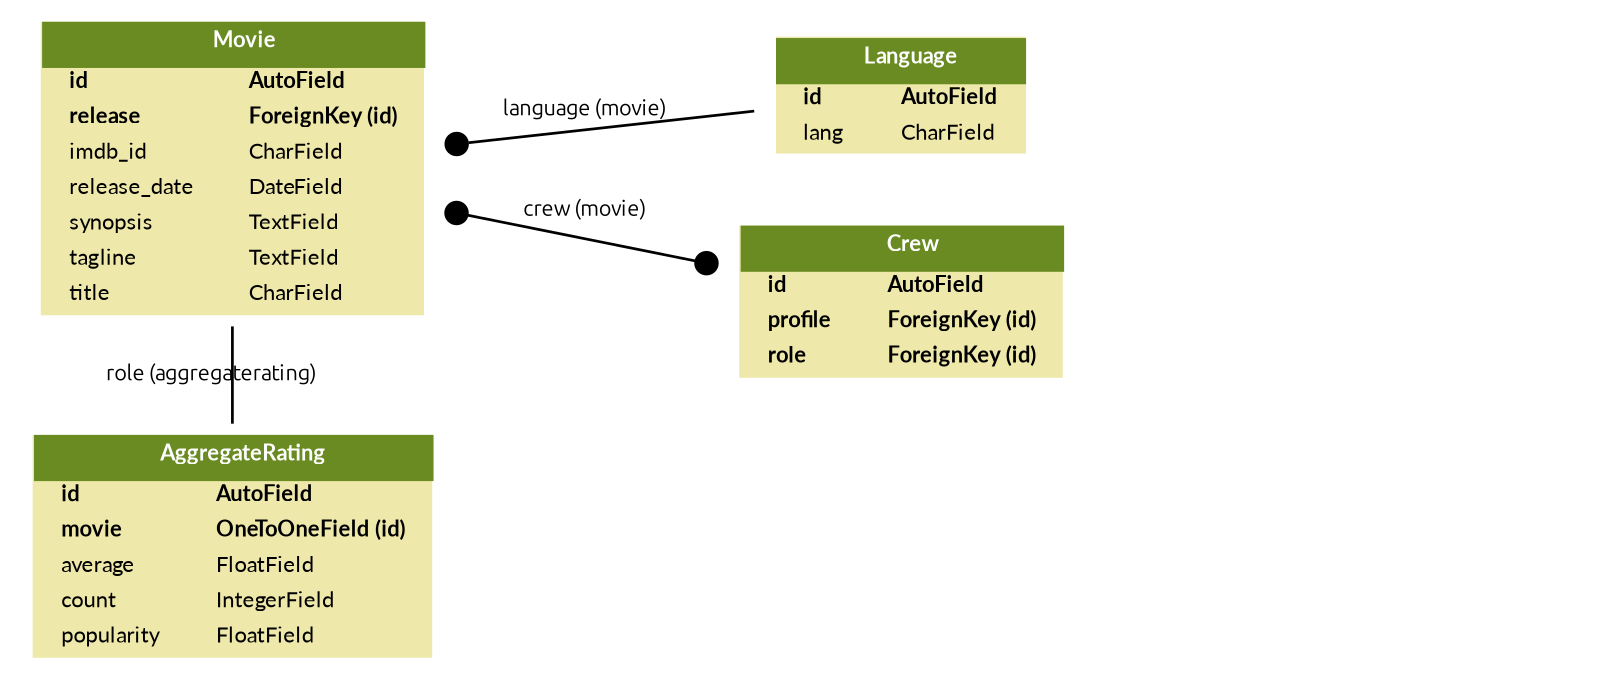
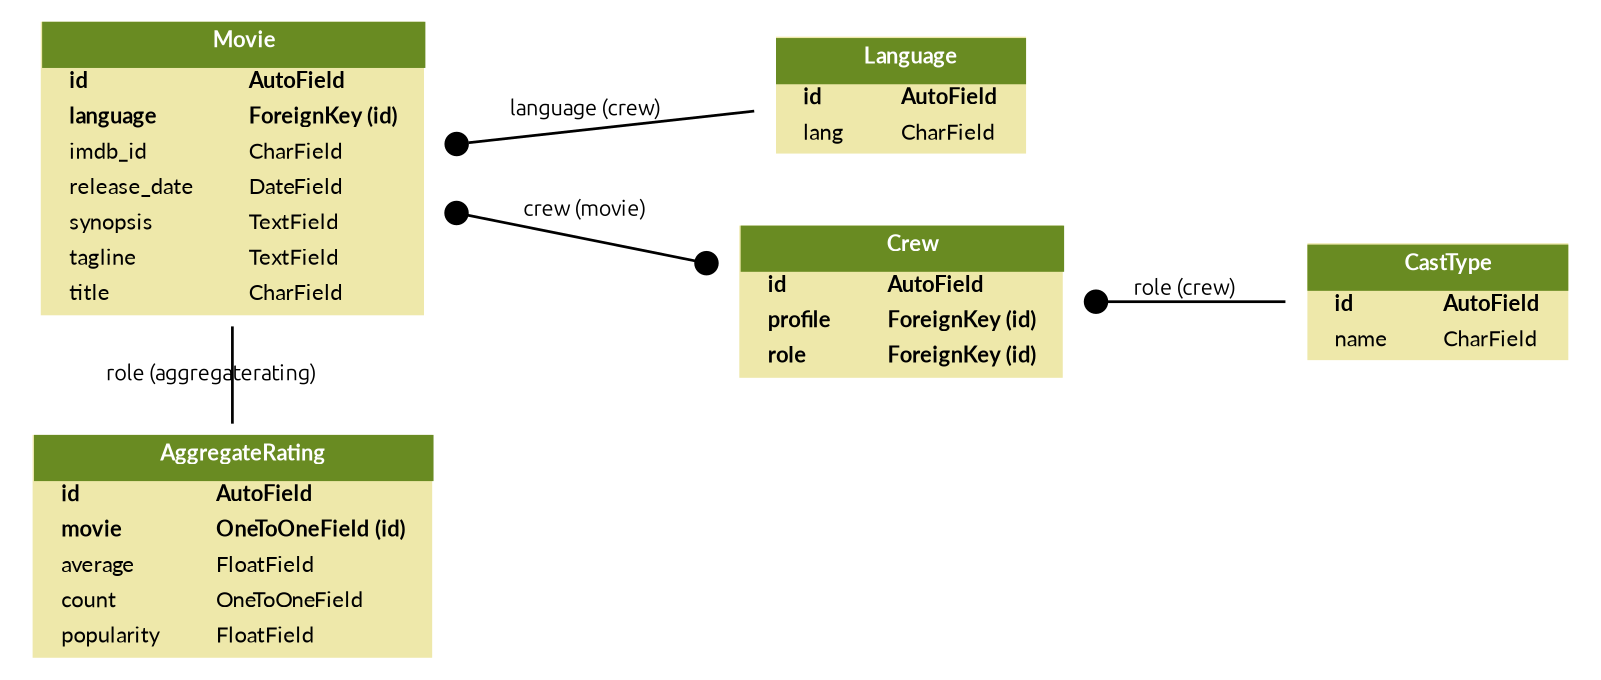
(586, 110) -> (586, 110)
(106, 117) -> (114, 117)
none -> (1438, 302)
(276, 601) -> (291, 601)
